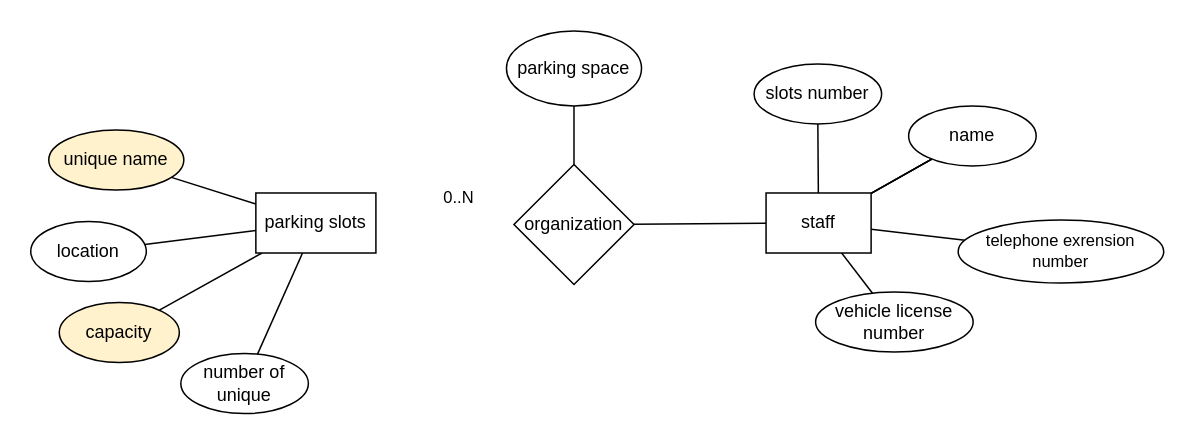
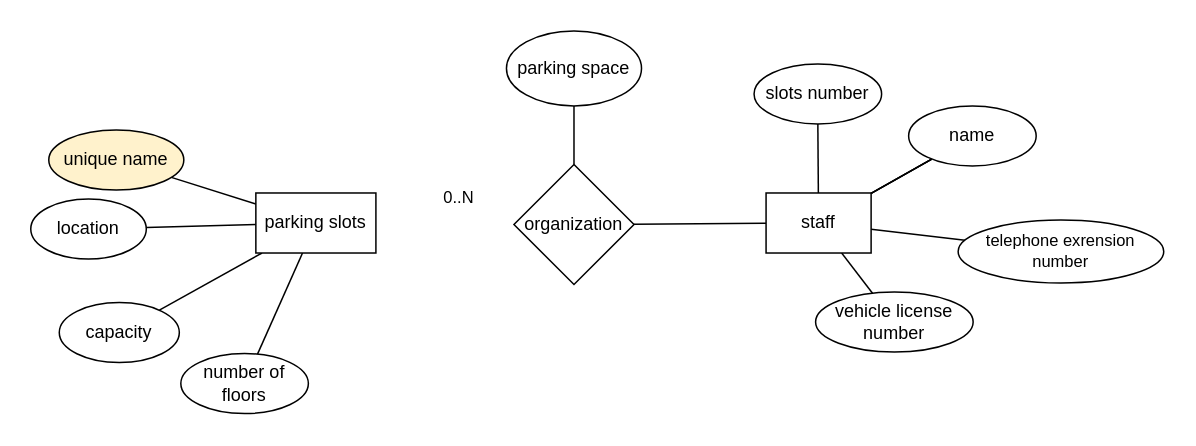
(89, 251) -> (89, 229)
(119, 332) -> (119, 332)
(245, 383) -> (245, 383)
